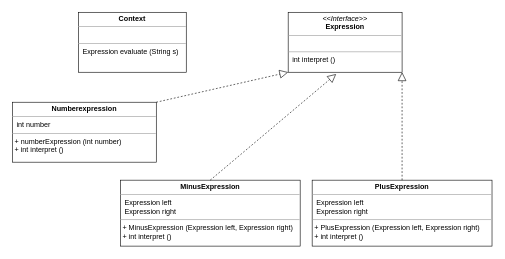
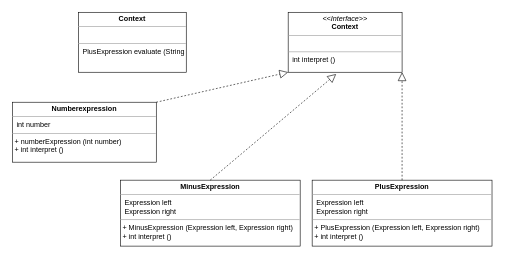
(133, 21) -> (140, 21)
(317, 25) -> (317, 25)
